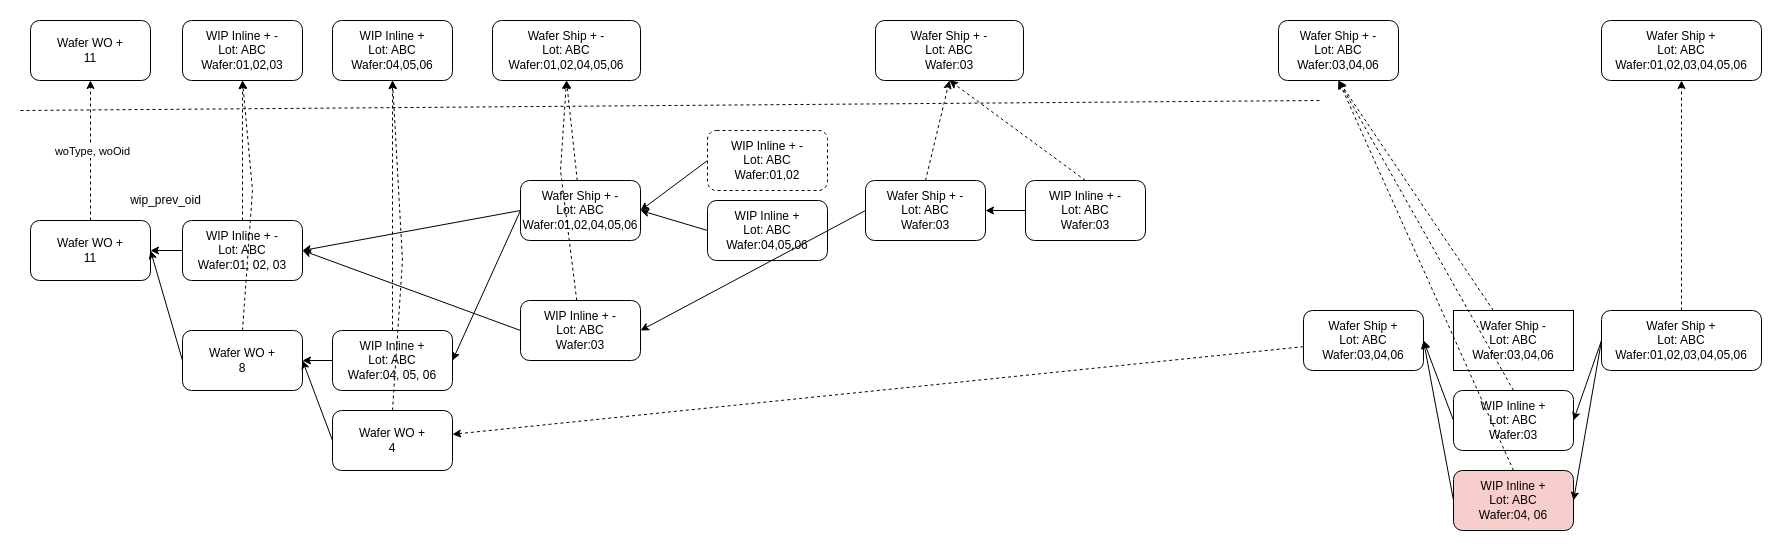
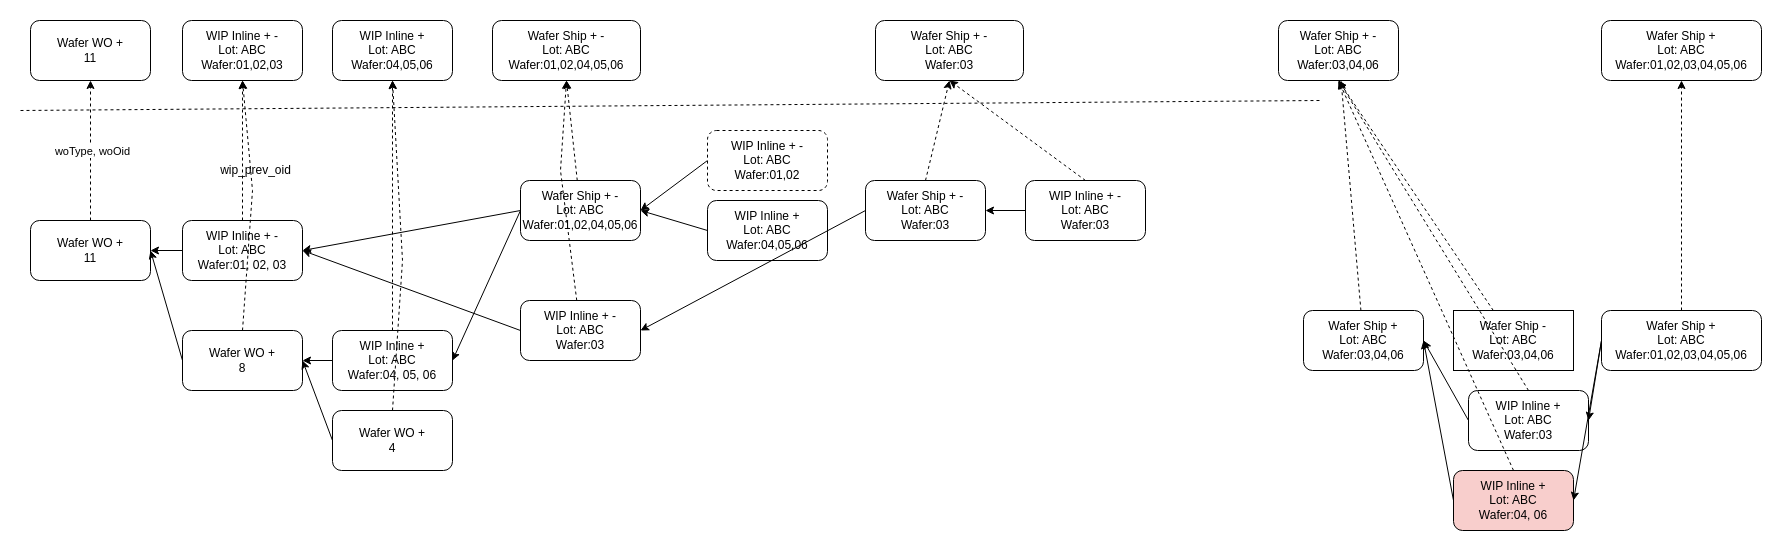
(166, 201) -> (256, 171)
(882, 390) -> (1352, 202)
(1514, 421) -> (1529, 421)
